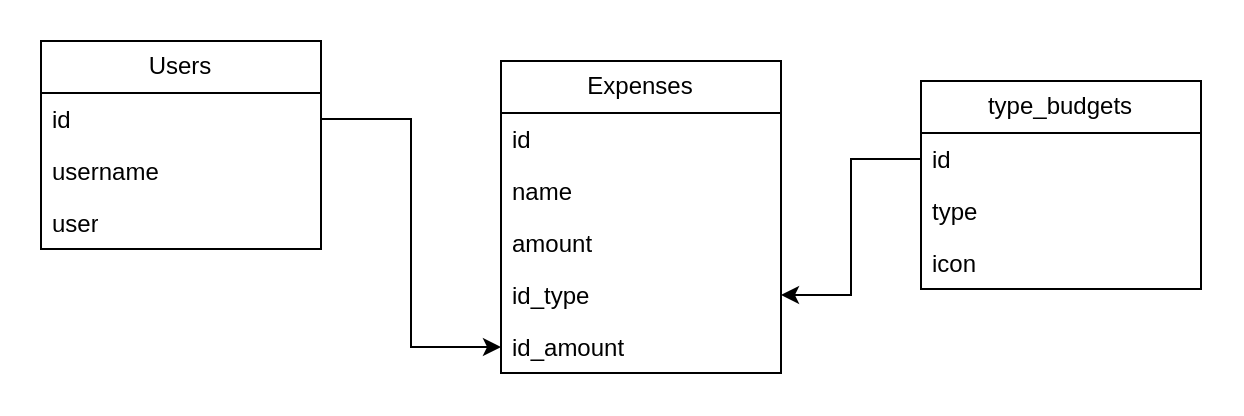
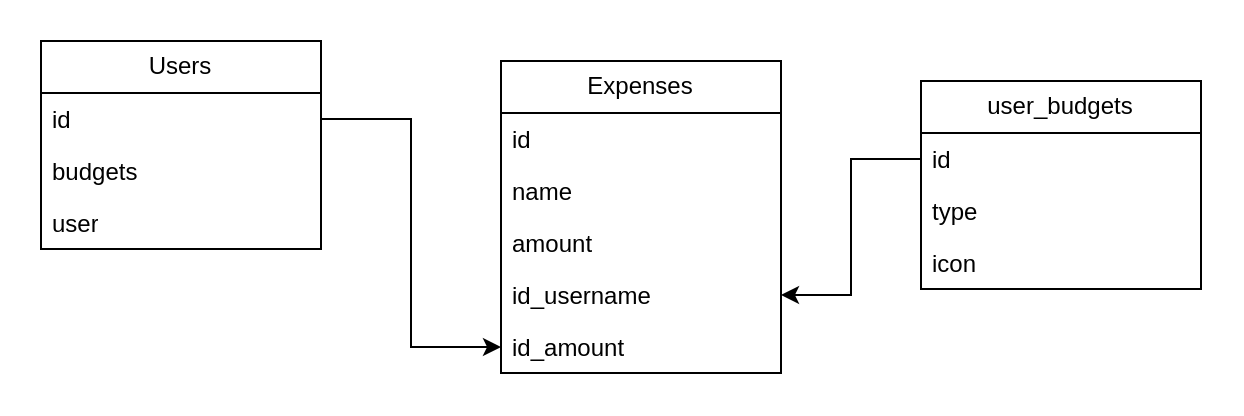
(1061, 107) -> (1061, 107)
(107, 173) -> (100, 173)
(557, 297) -> (584, 297)
